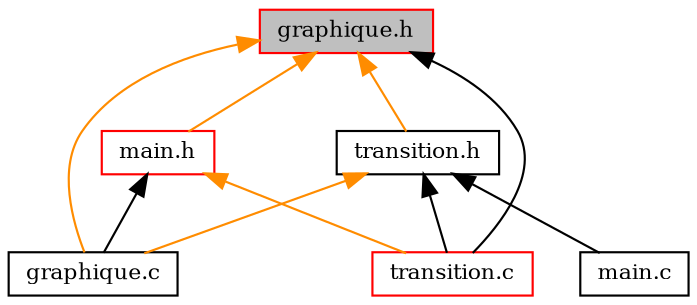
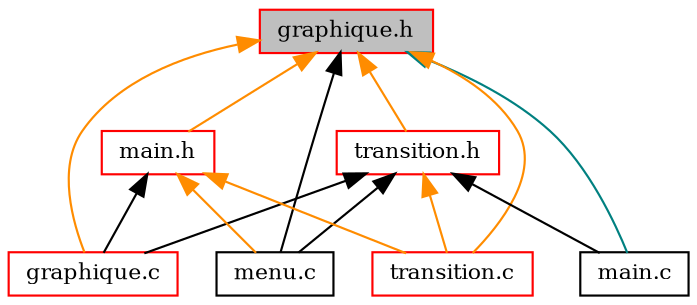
none -> (551, 132)
(522, 143) -> (522, 143)
(418, 153) -> (418, 153)
(245, 217) -> (245, 217)
(438, 224) -> (438, 224)
(93, 274) -> (93, 274)
none -> (275, 274)
